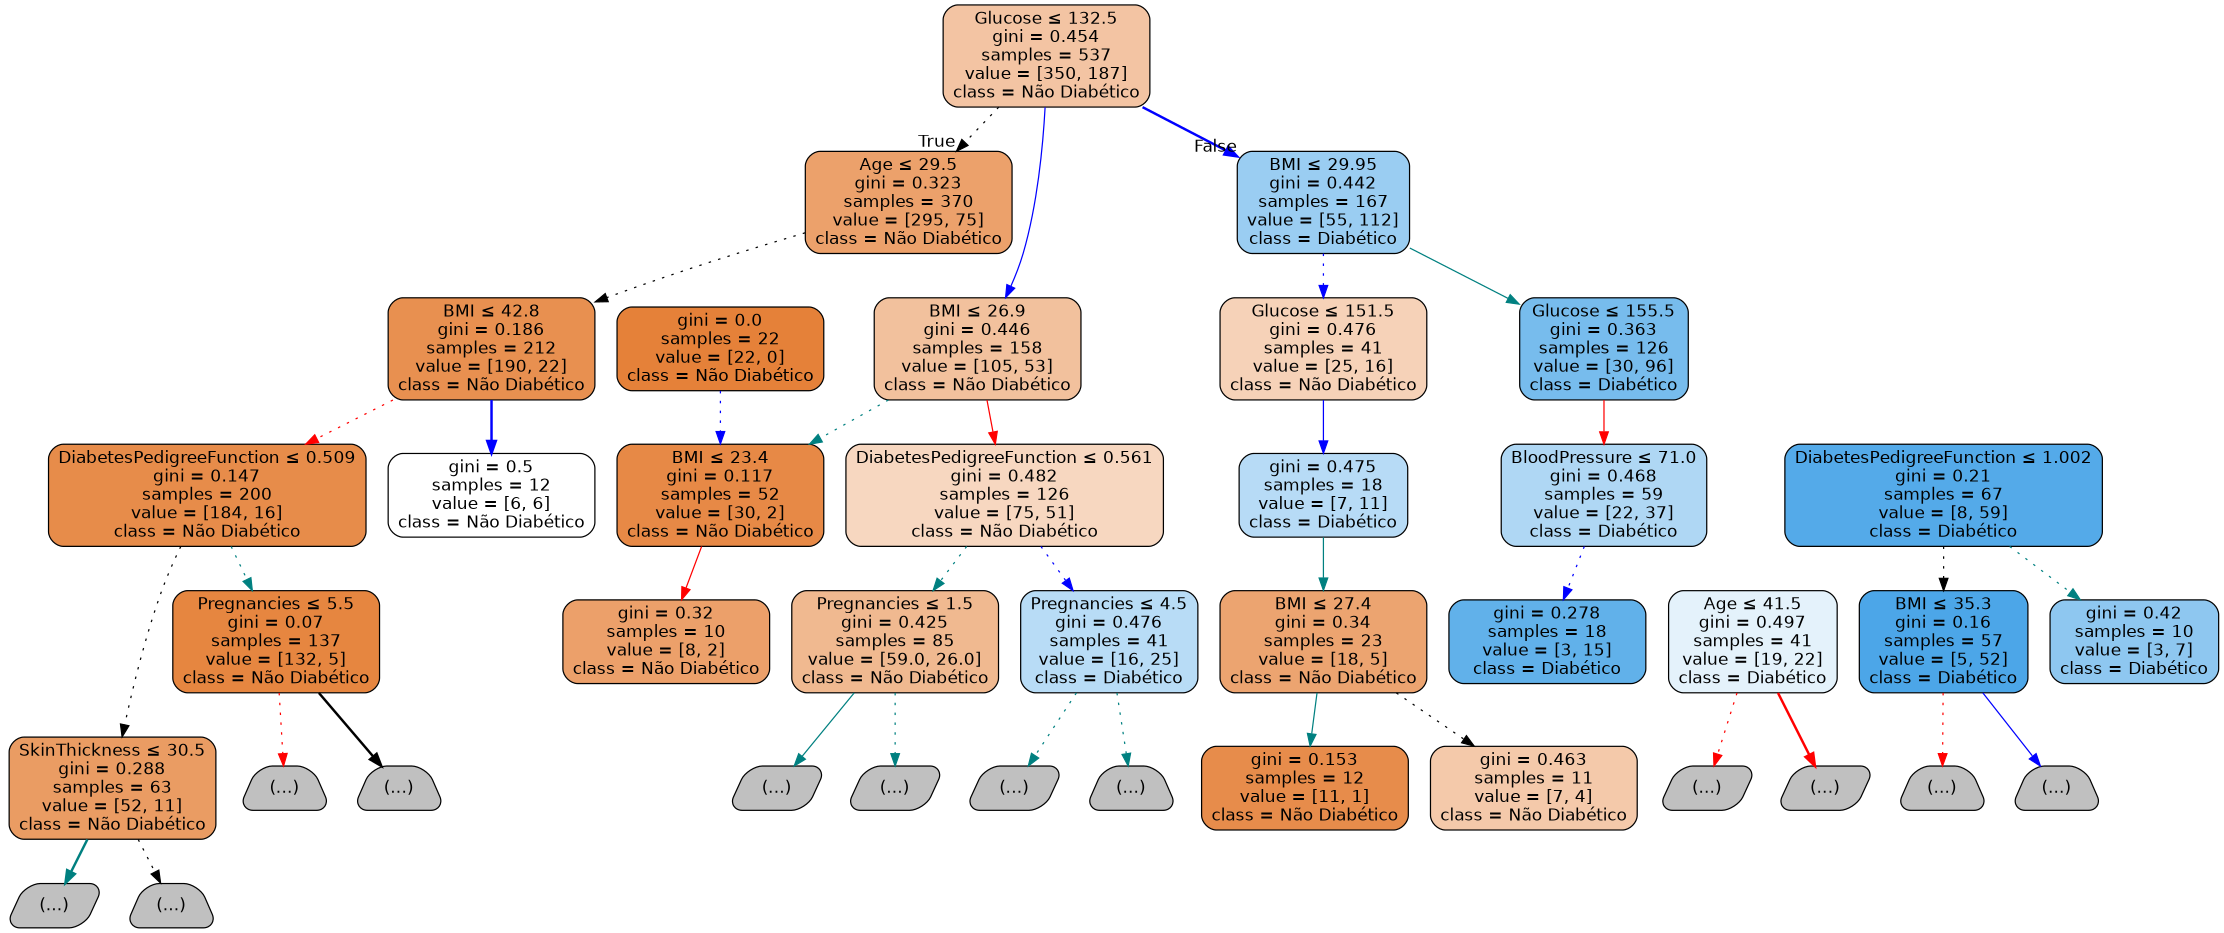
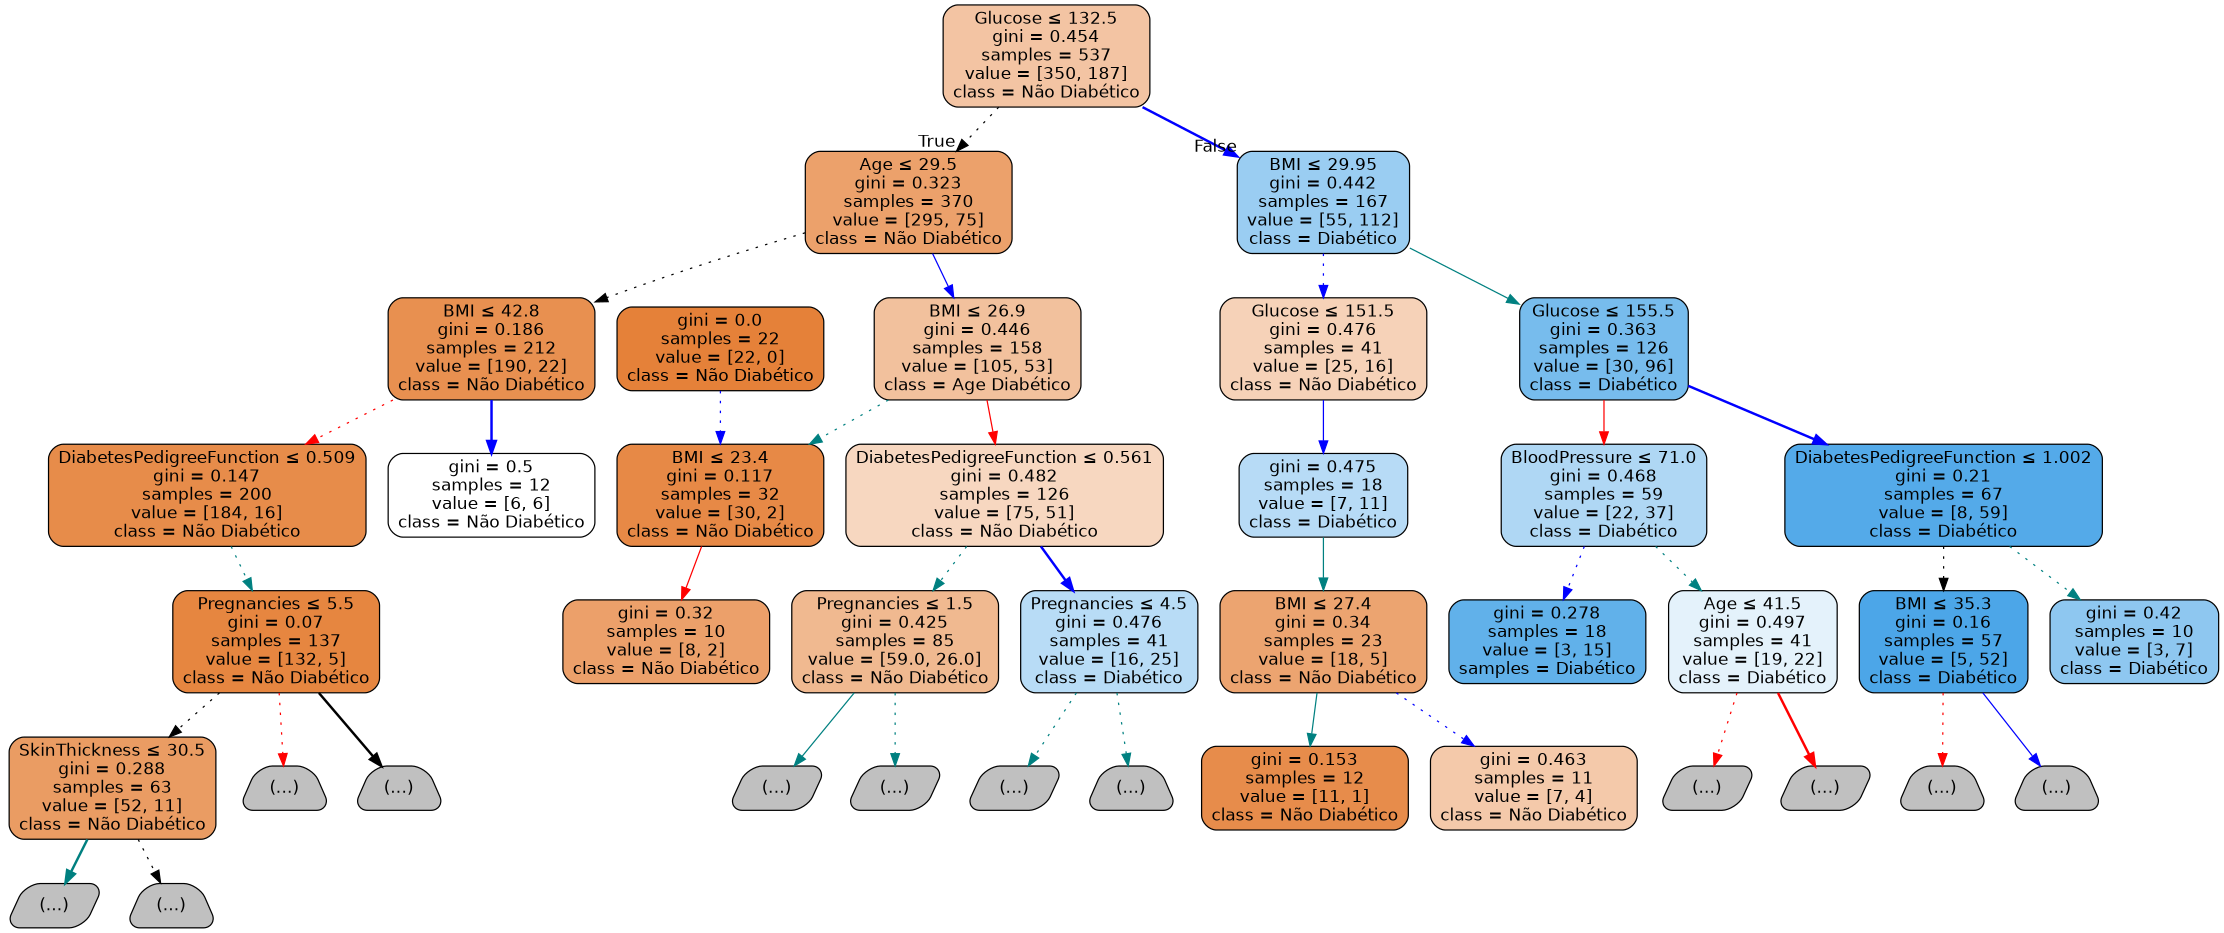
(1035, 198) -> (940, 270)
(978, 385) -> (978, 385)
none -> (1751, 413)
(720, 495) -> (720, 495)
(1053, 563) -> (1053, 563)
none -> (1674, 564)
(148, 634) -> (199, 711)
(1547, 669) -> (1547, 669)
(1430, 716) -> (1430, 716)
